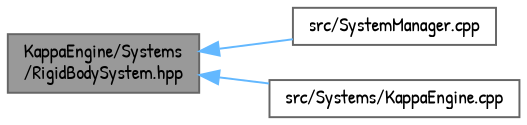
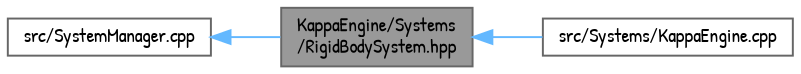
(256, 44) -> (256, 37)
